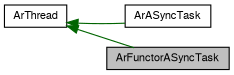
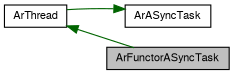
(102, 24) -> (90, 9)
